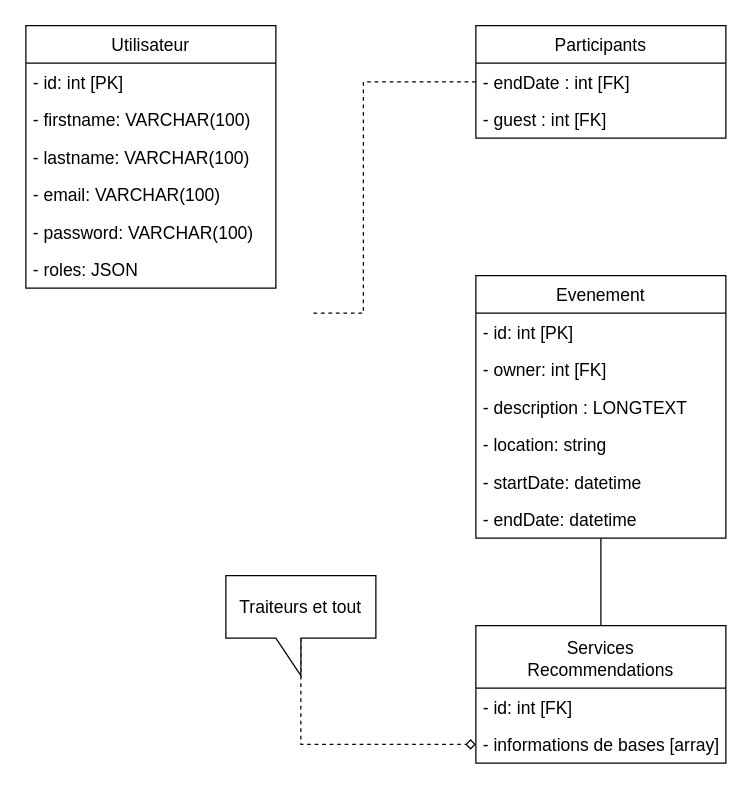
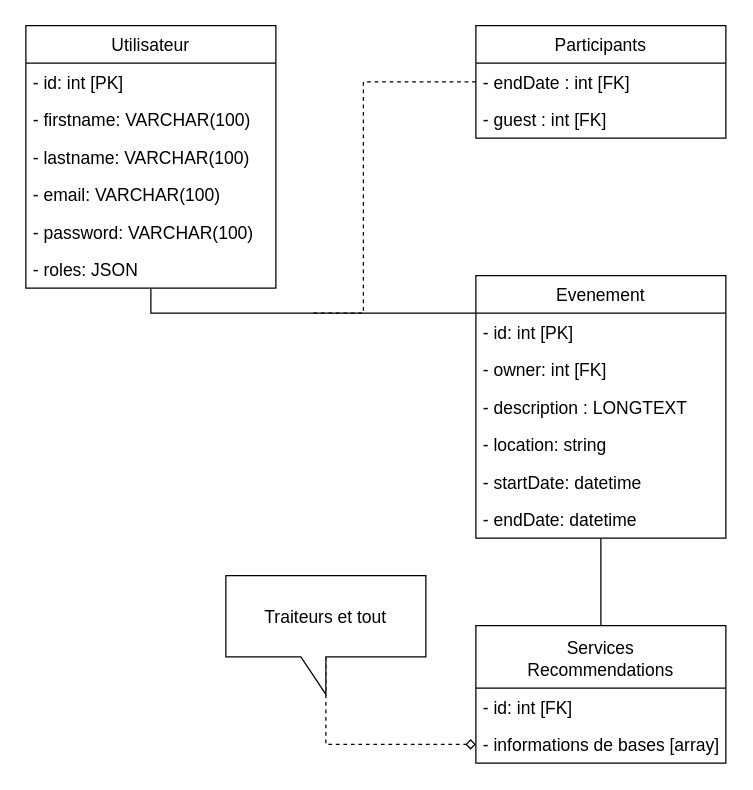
none -> (220, 313)
(301, 626) -> (326, 635)
